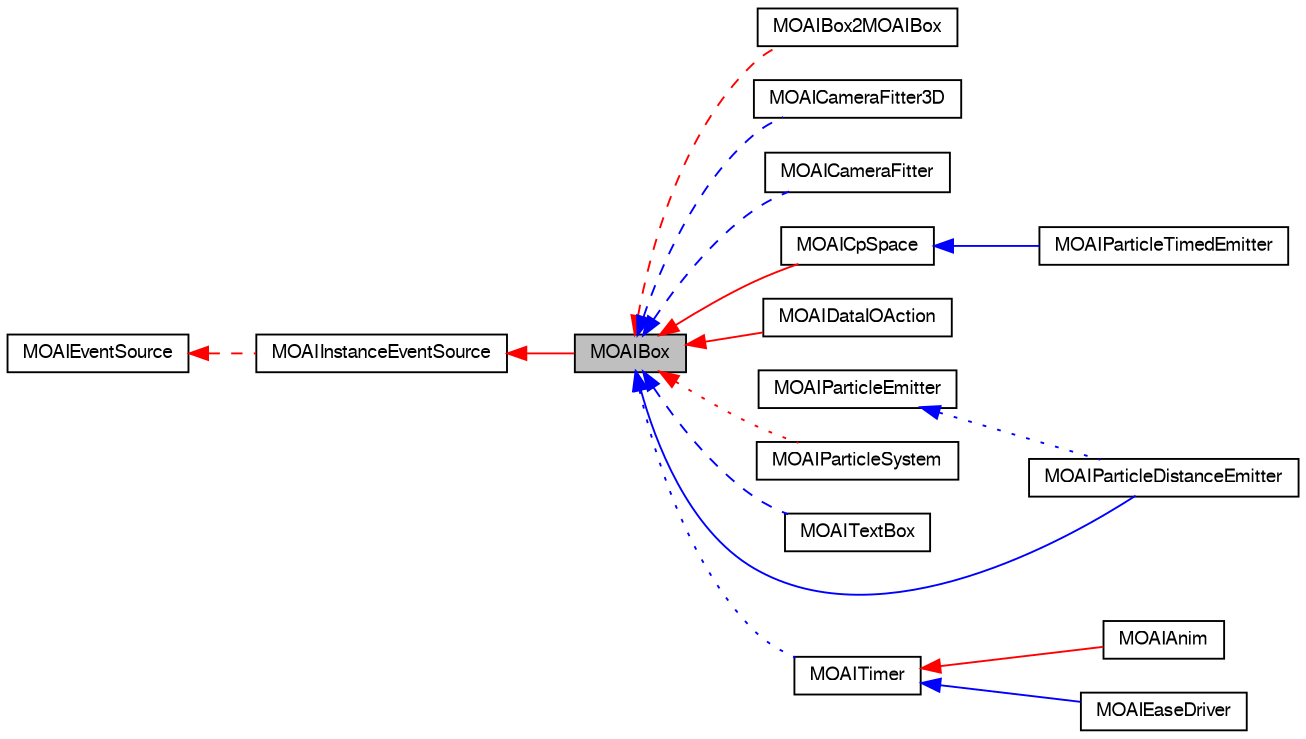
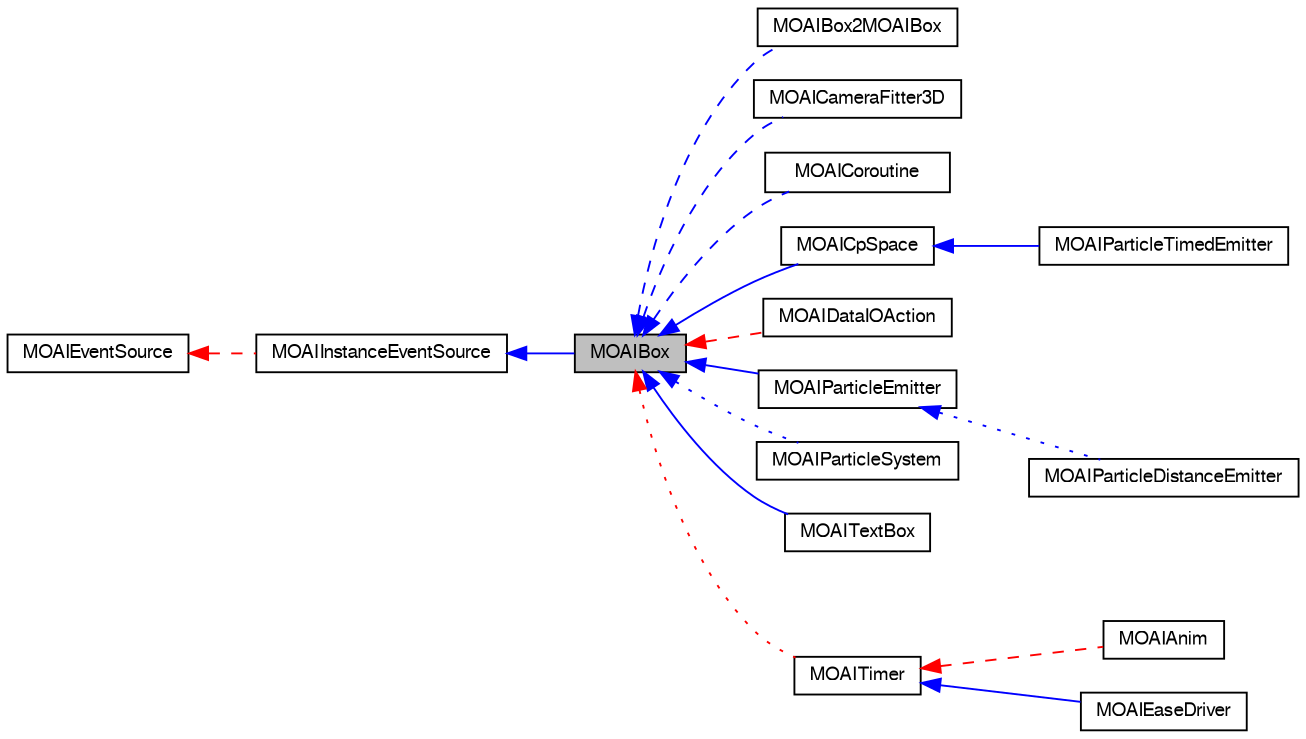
(684, 166) -> (684, 166)
(858, 172) -> (858, 172)
(735, 291) -> (735, 291)
(734, 337) -> (734, 337)
(550, 353) -> (550, 353)
(735, 416) -> (735, 416)
(712, 461) -> (712, 461)
(692, 541) -> (692, 541)
(845, 593) -> (732, 369)
(1022, 656) -> (1022, 656)
